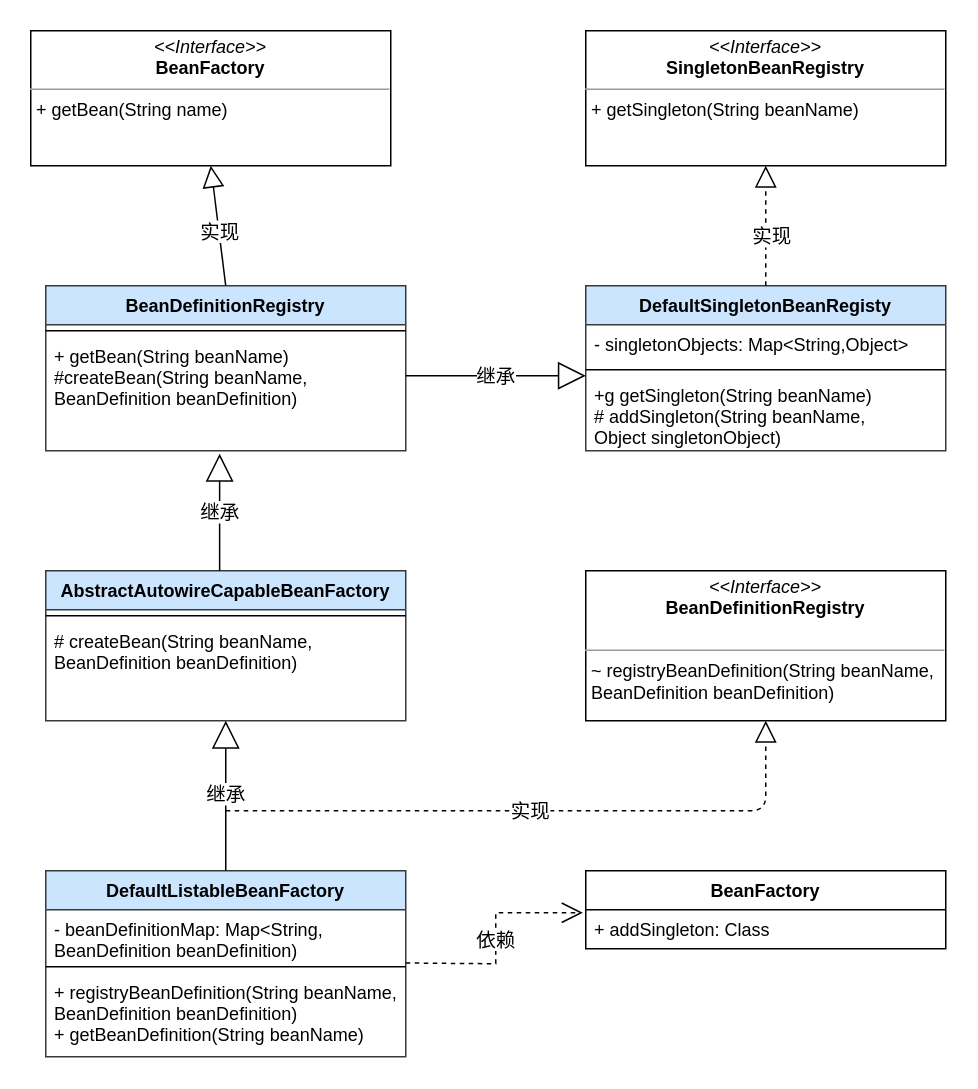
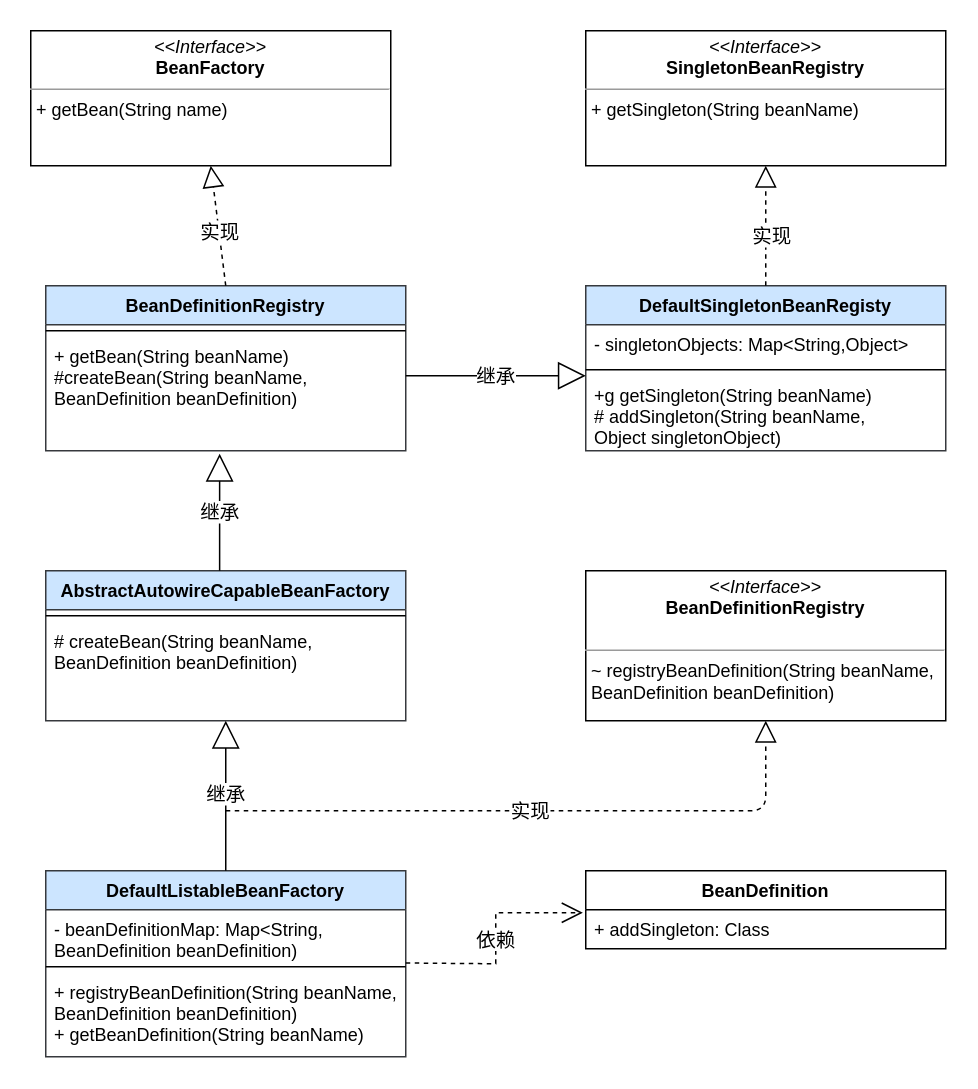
(223, 262) -> (223, 262)
(765, 891) -> (765, 891)
